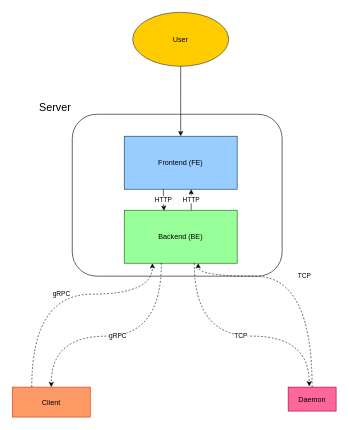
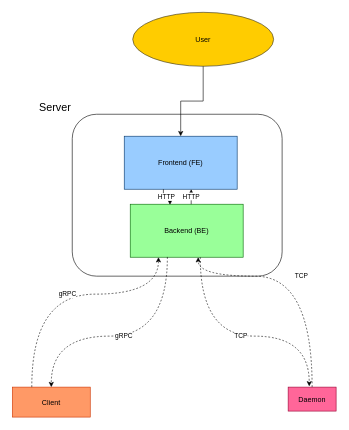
(181, 39) -> (203, 39)
(181, 237) -> (187, 231)
